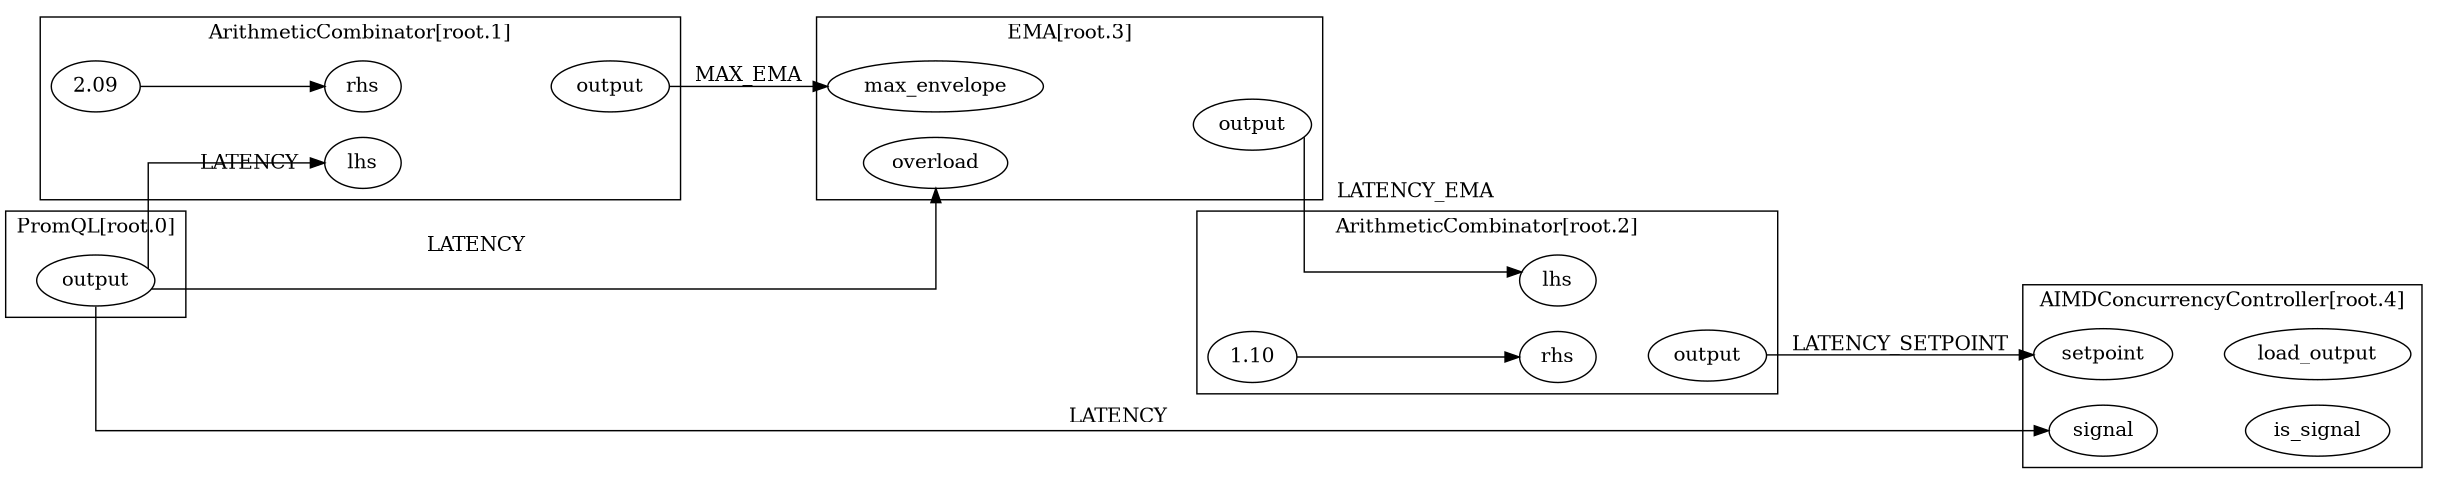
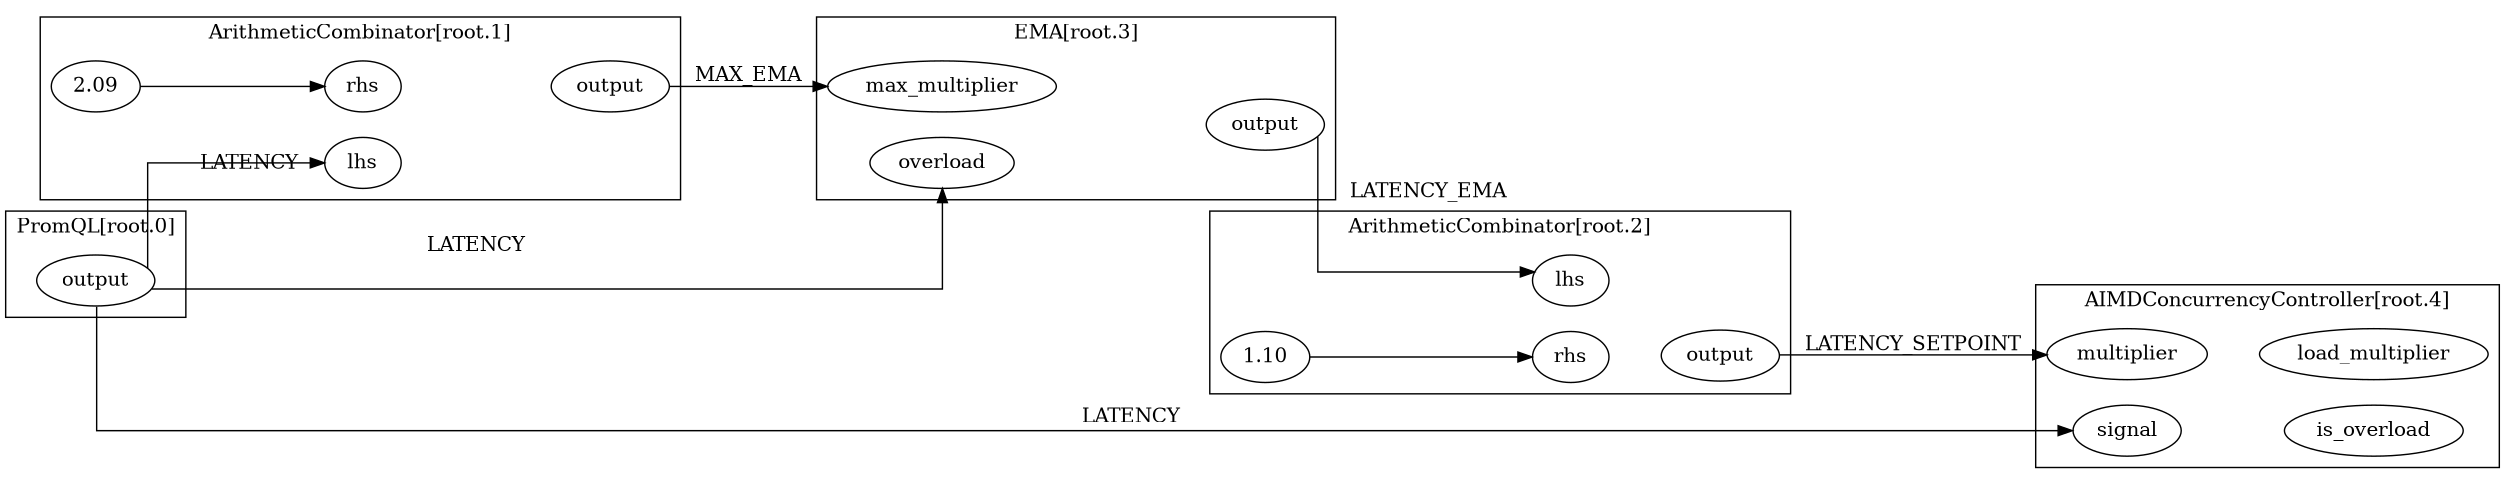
(936, 86) -> (942, 86)
(2103, 354) -> (2127, 354)
(2318, 354) -> (2374, 354)
(2318, 431) -> (2374, 431)
